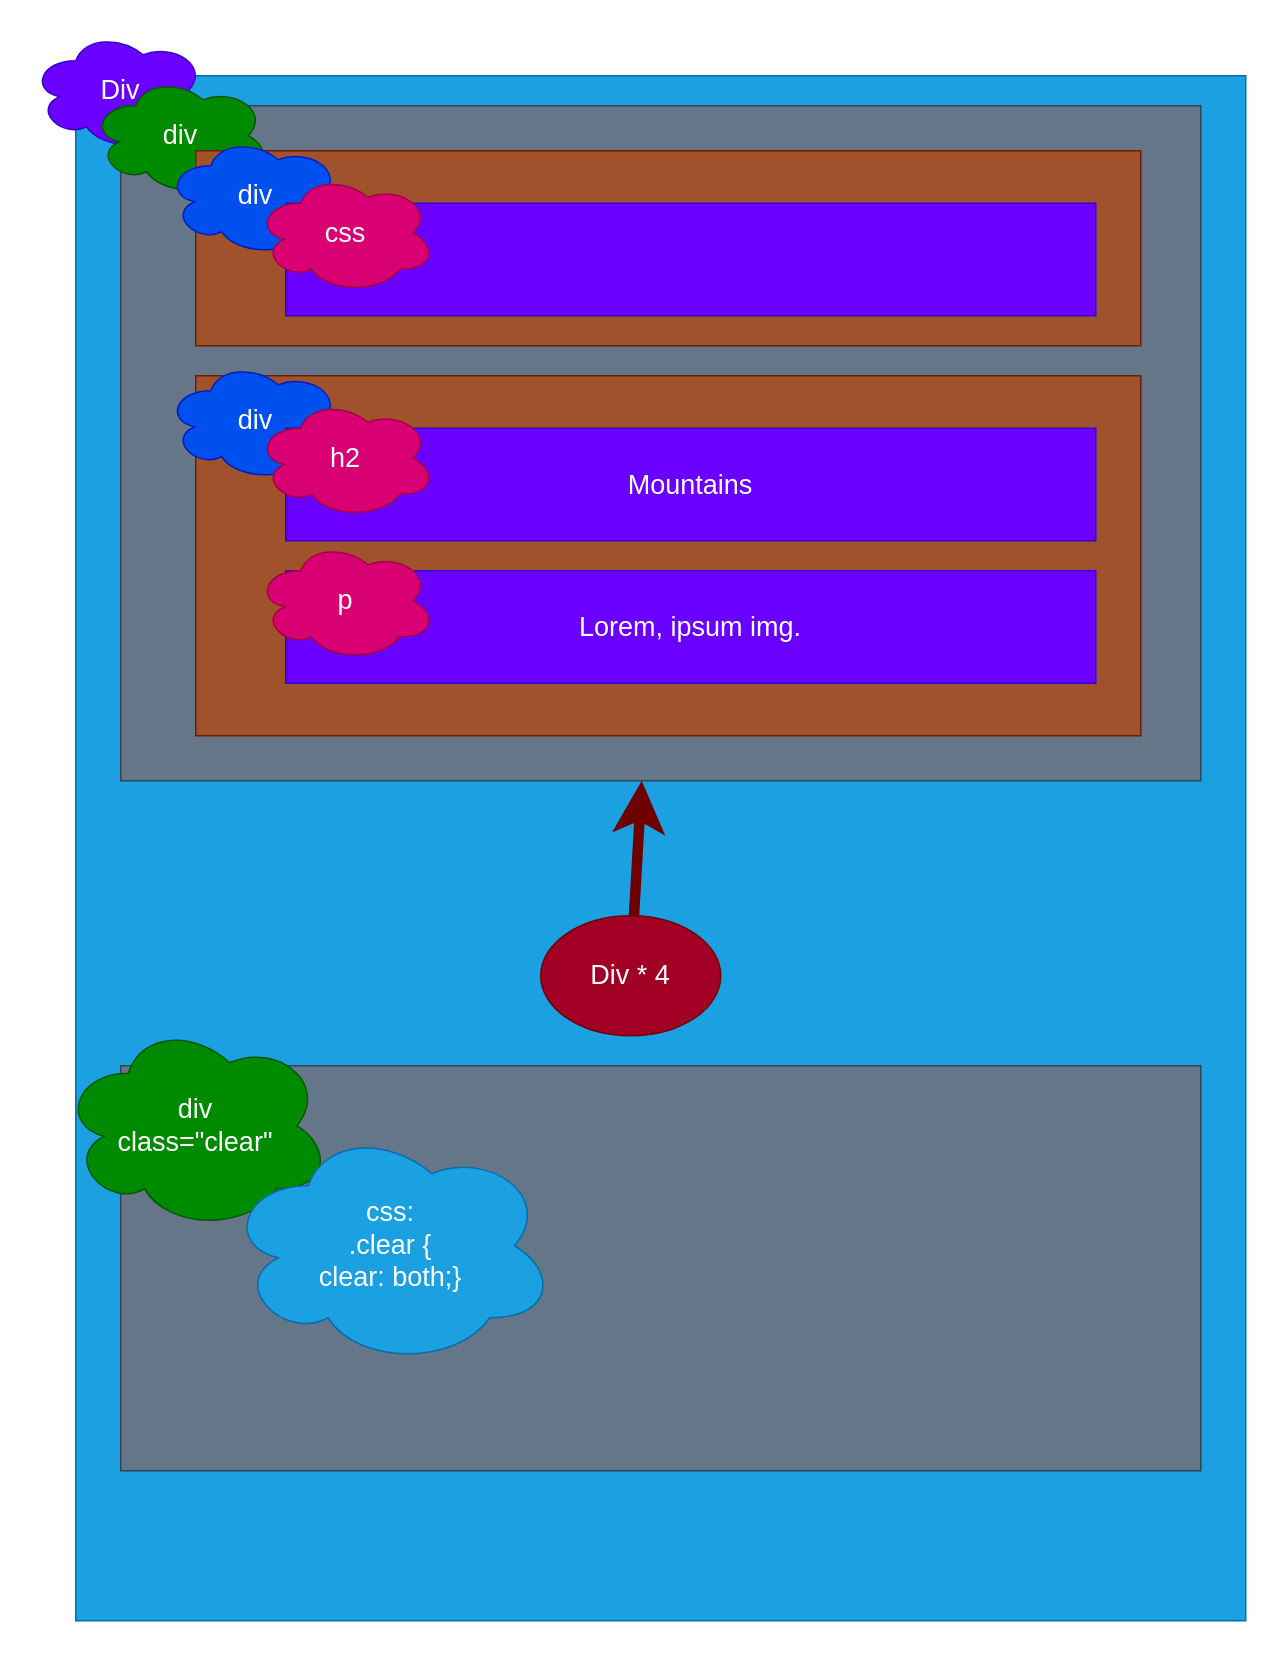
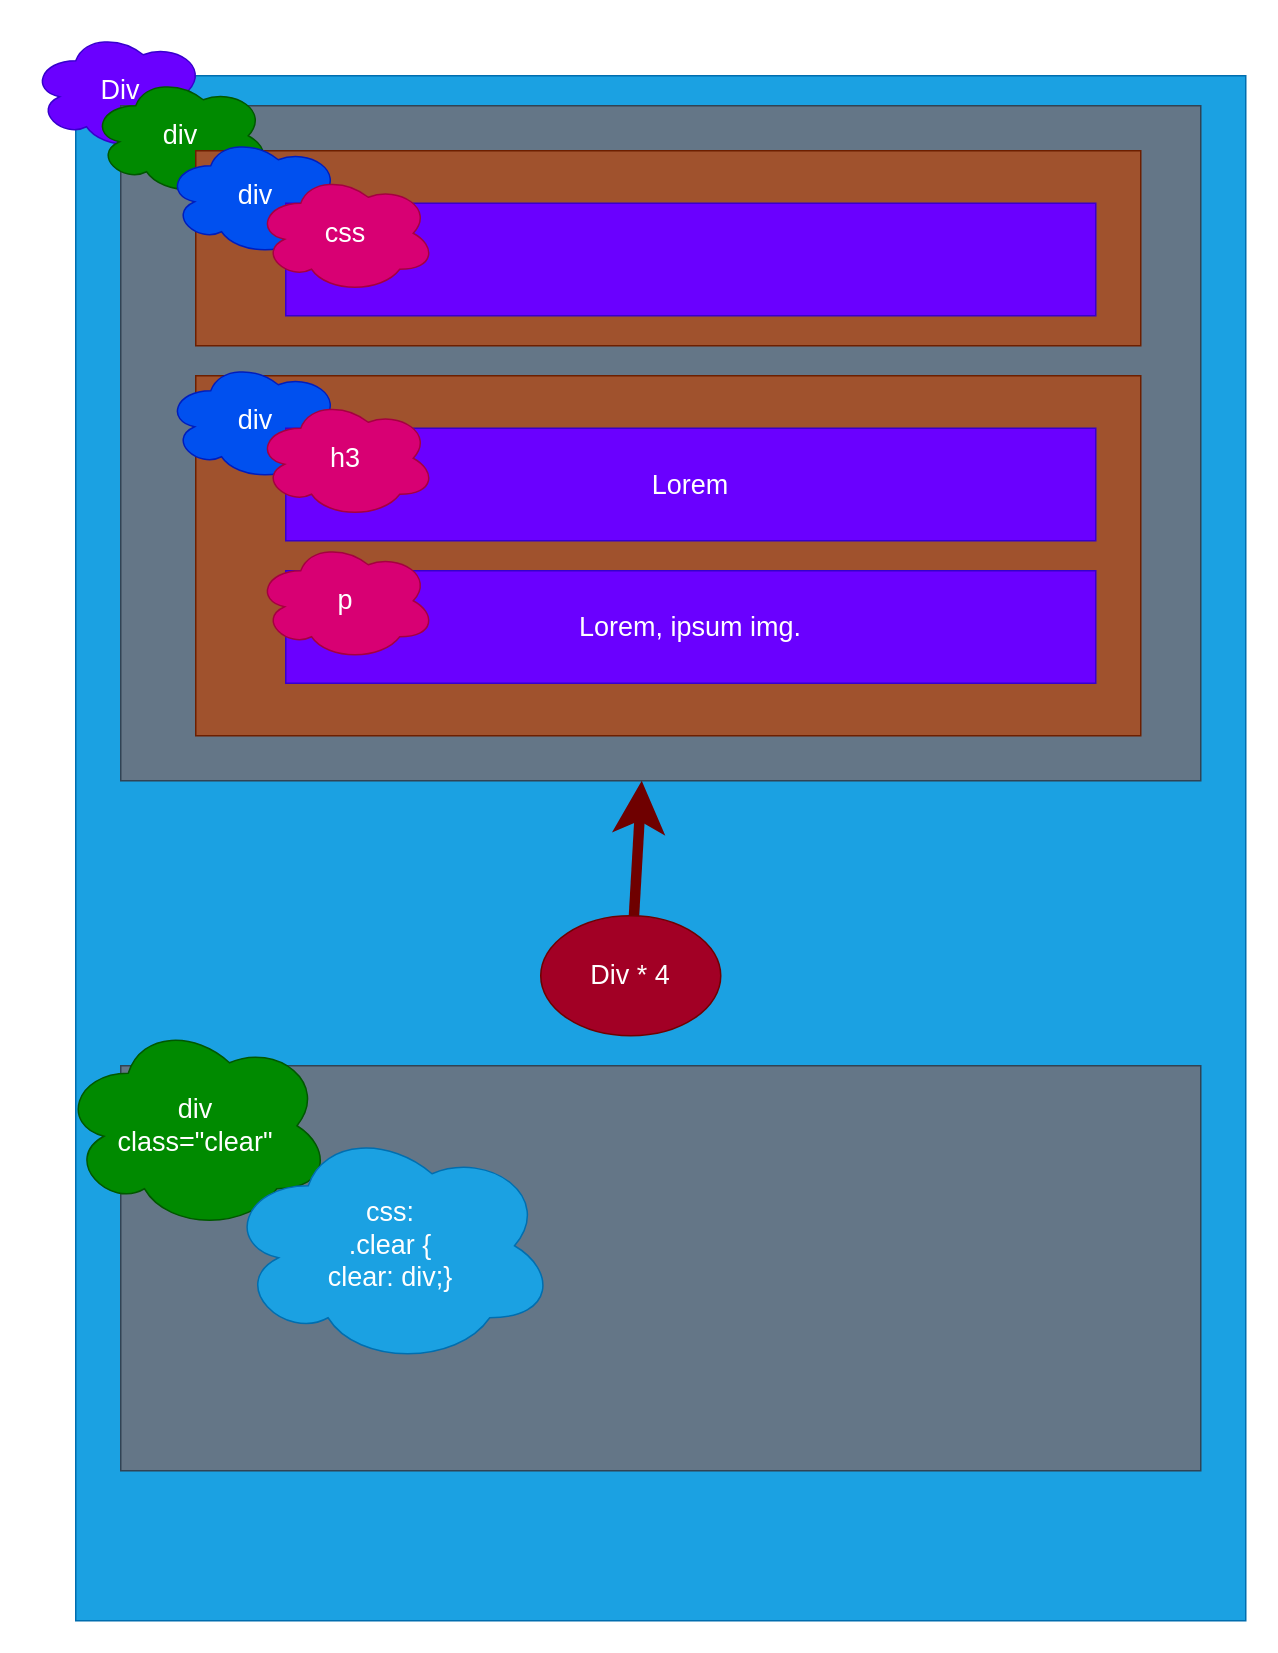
(346, 458) -> (346, 458)
(691, 485) -> (691, 485)
(391, 1246) -> (391, 1246)
